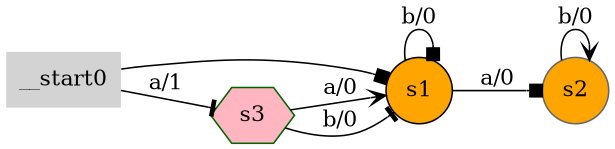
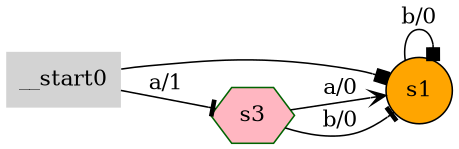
(576, 91) -> none
